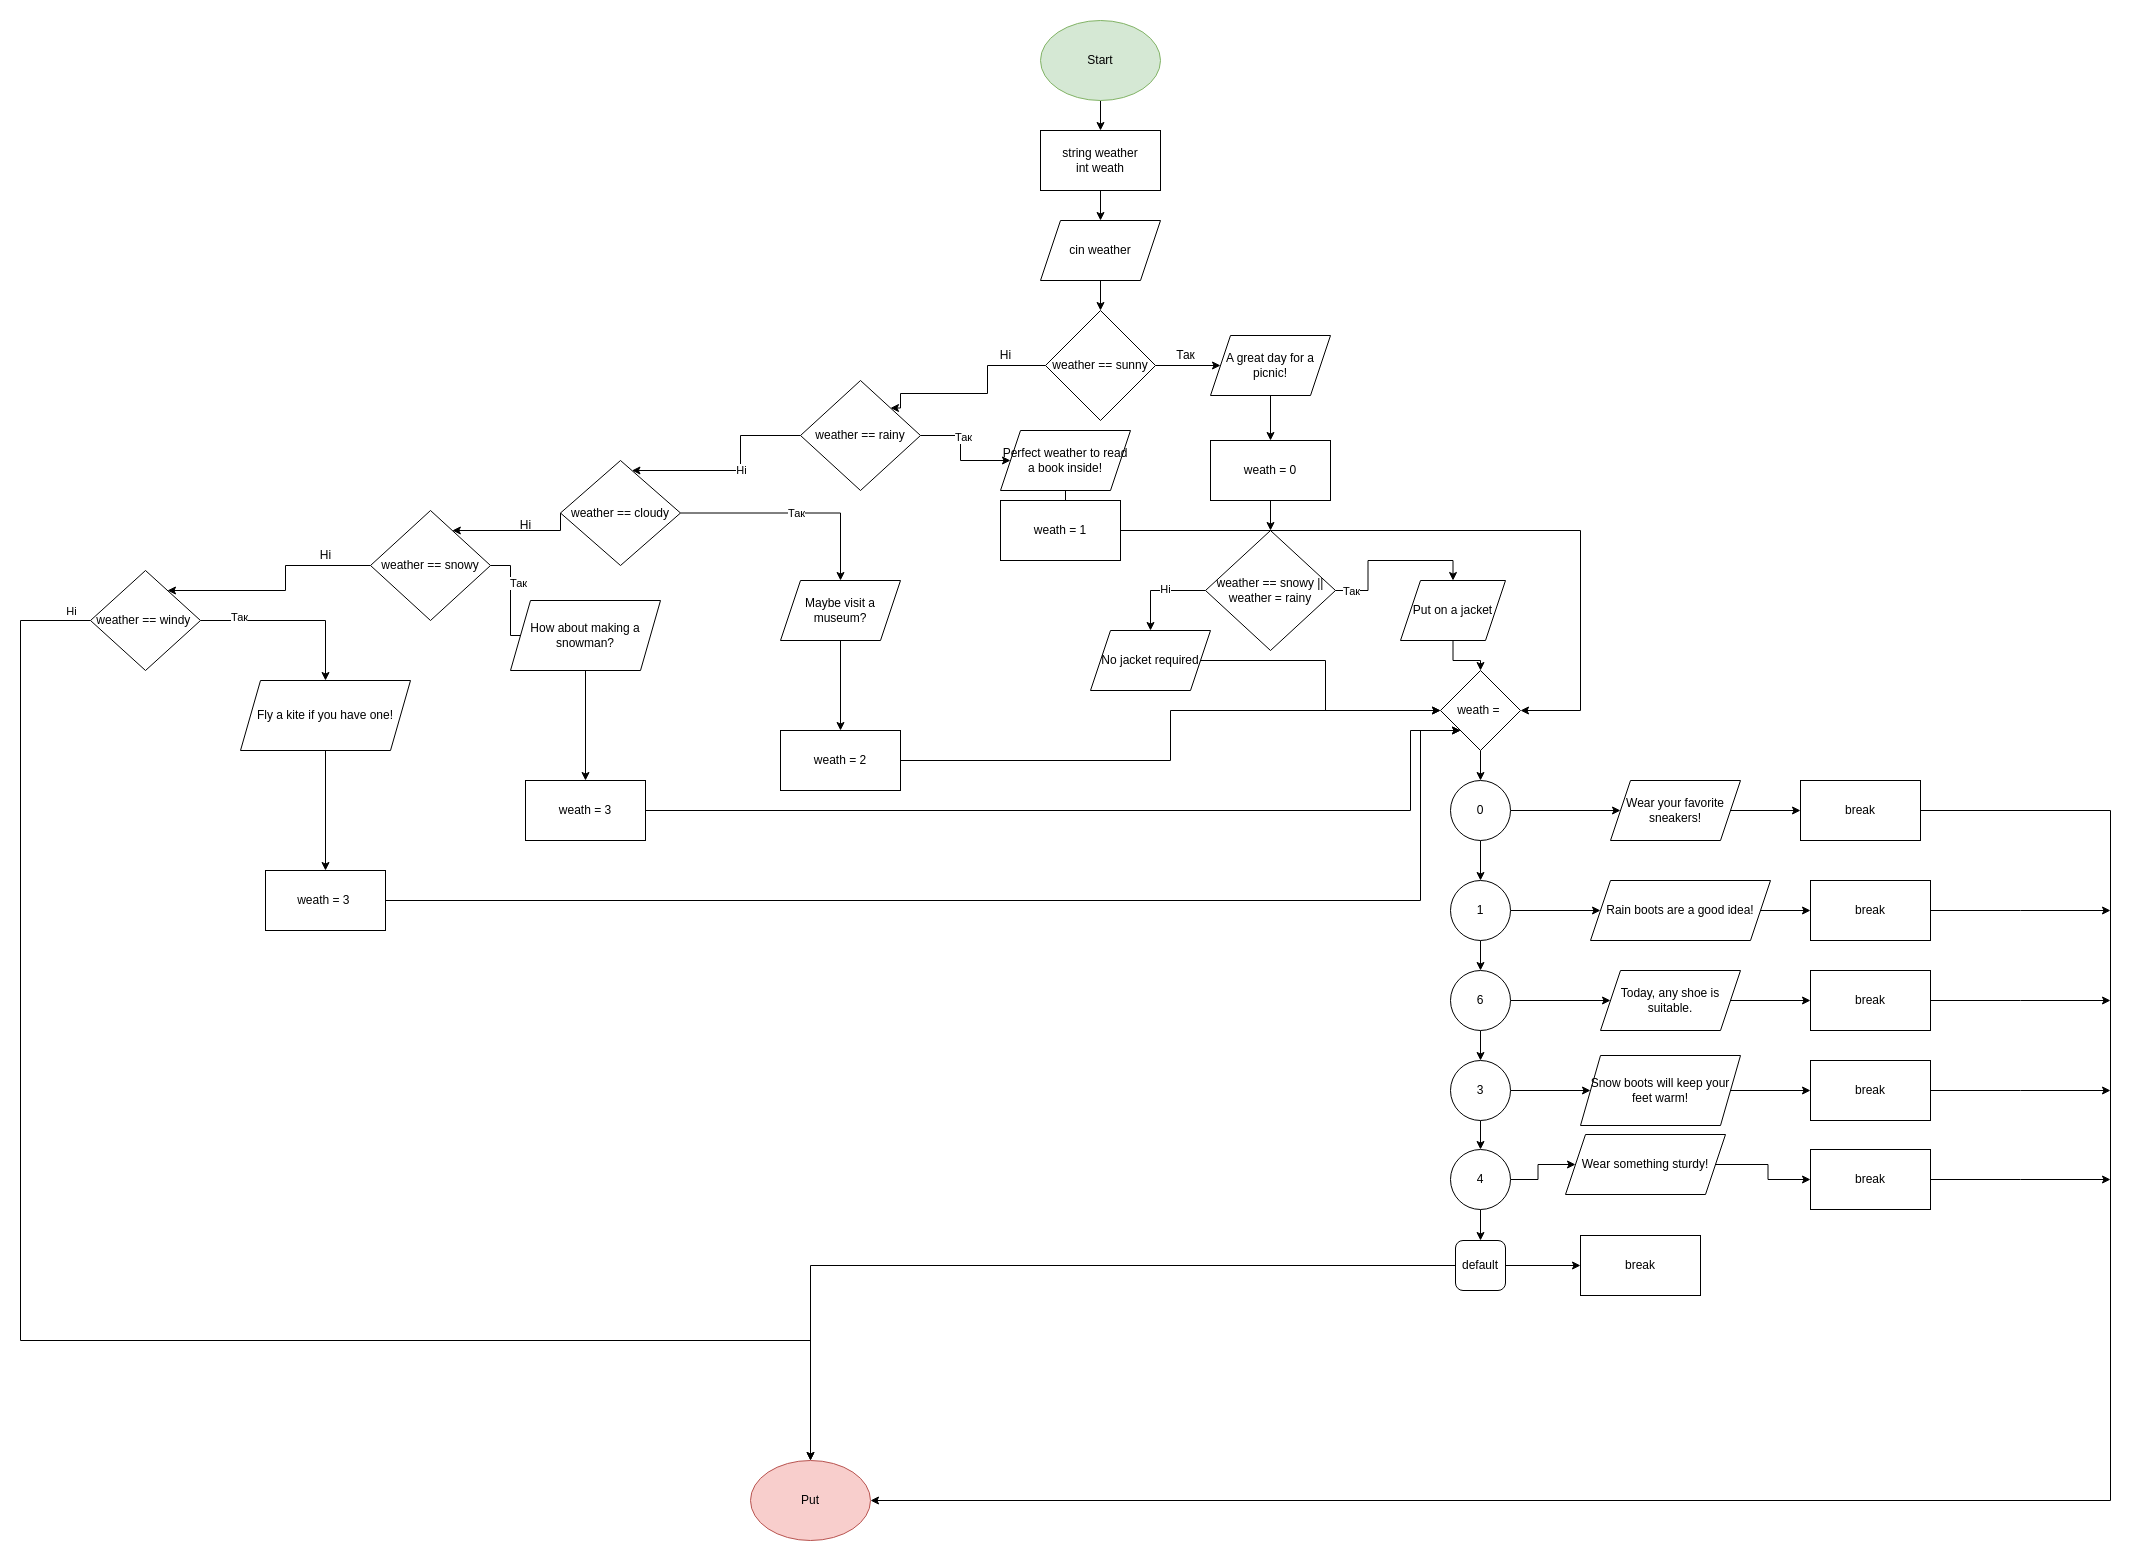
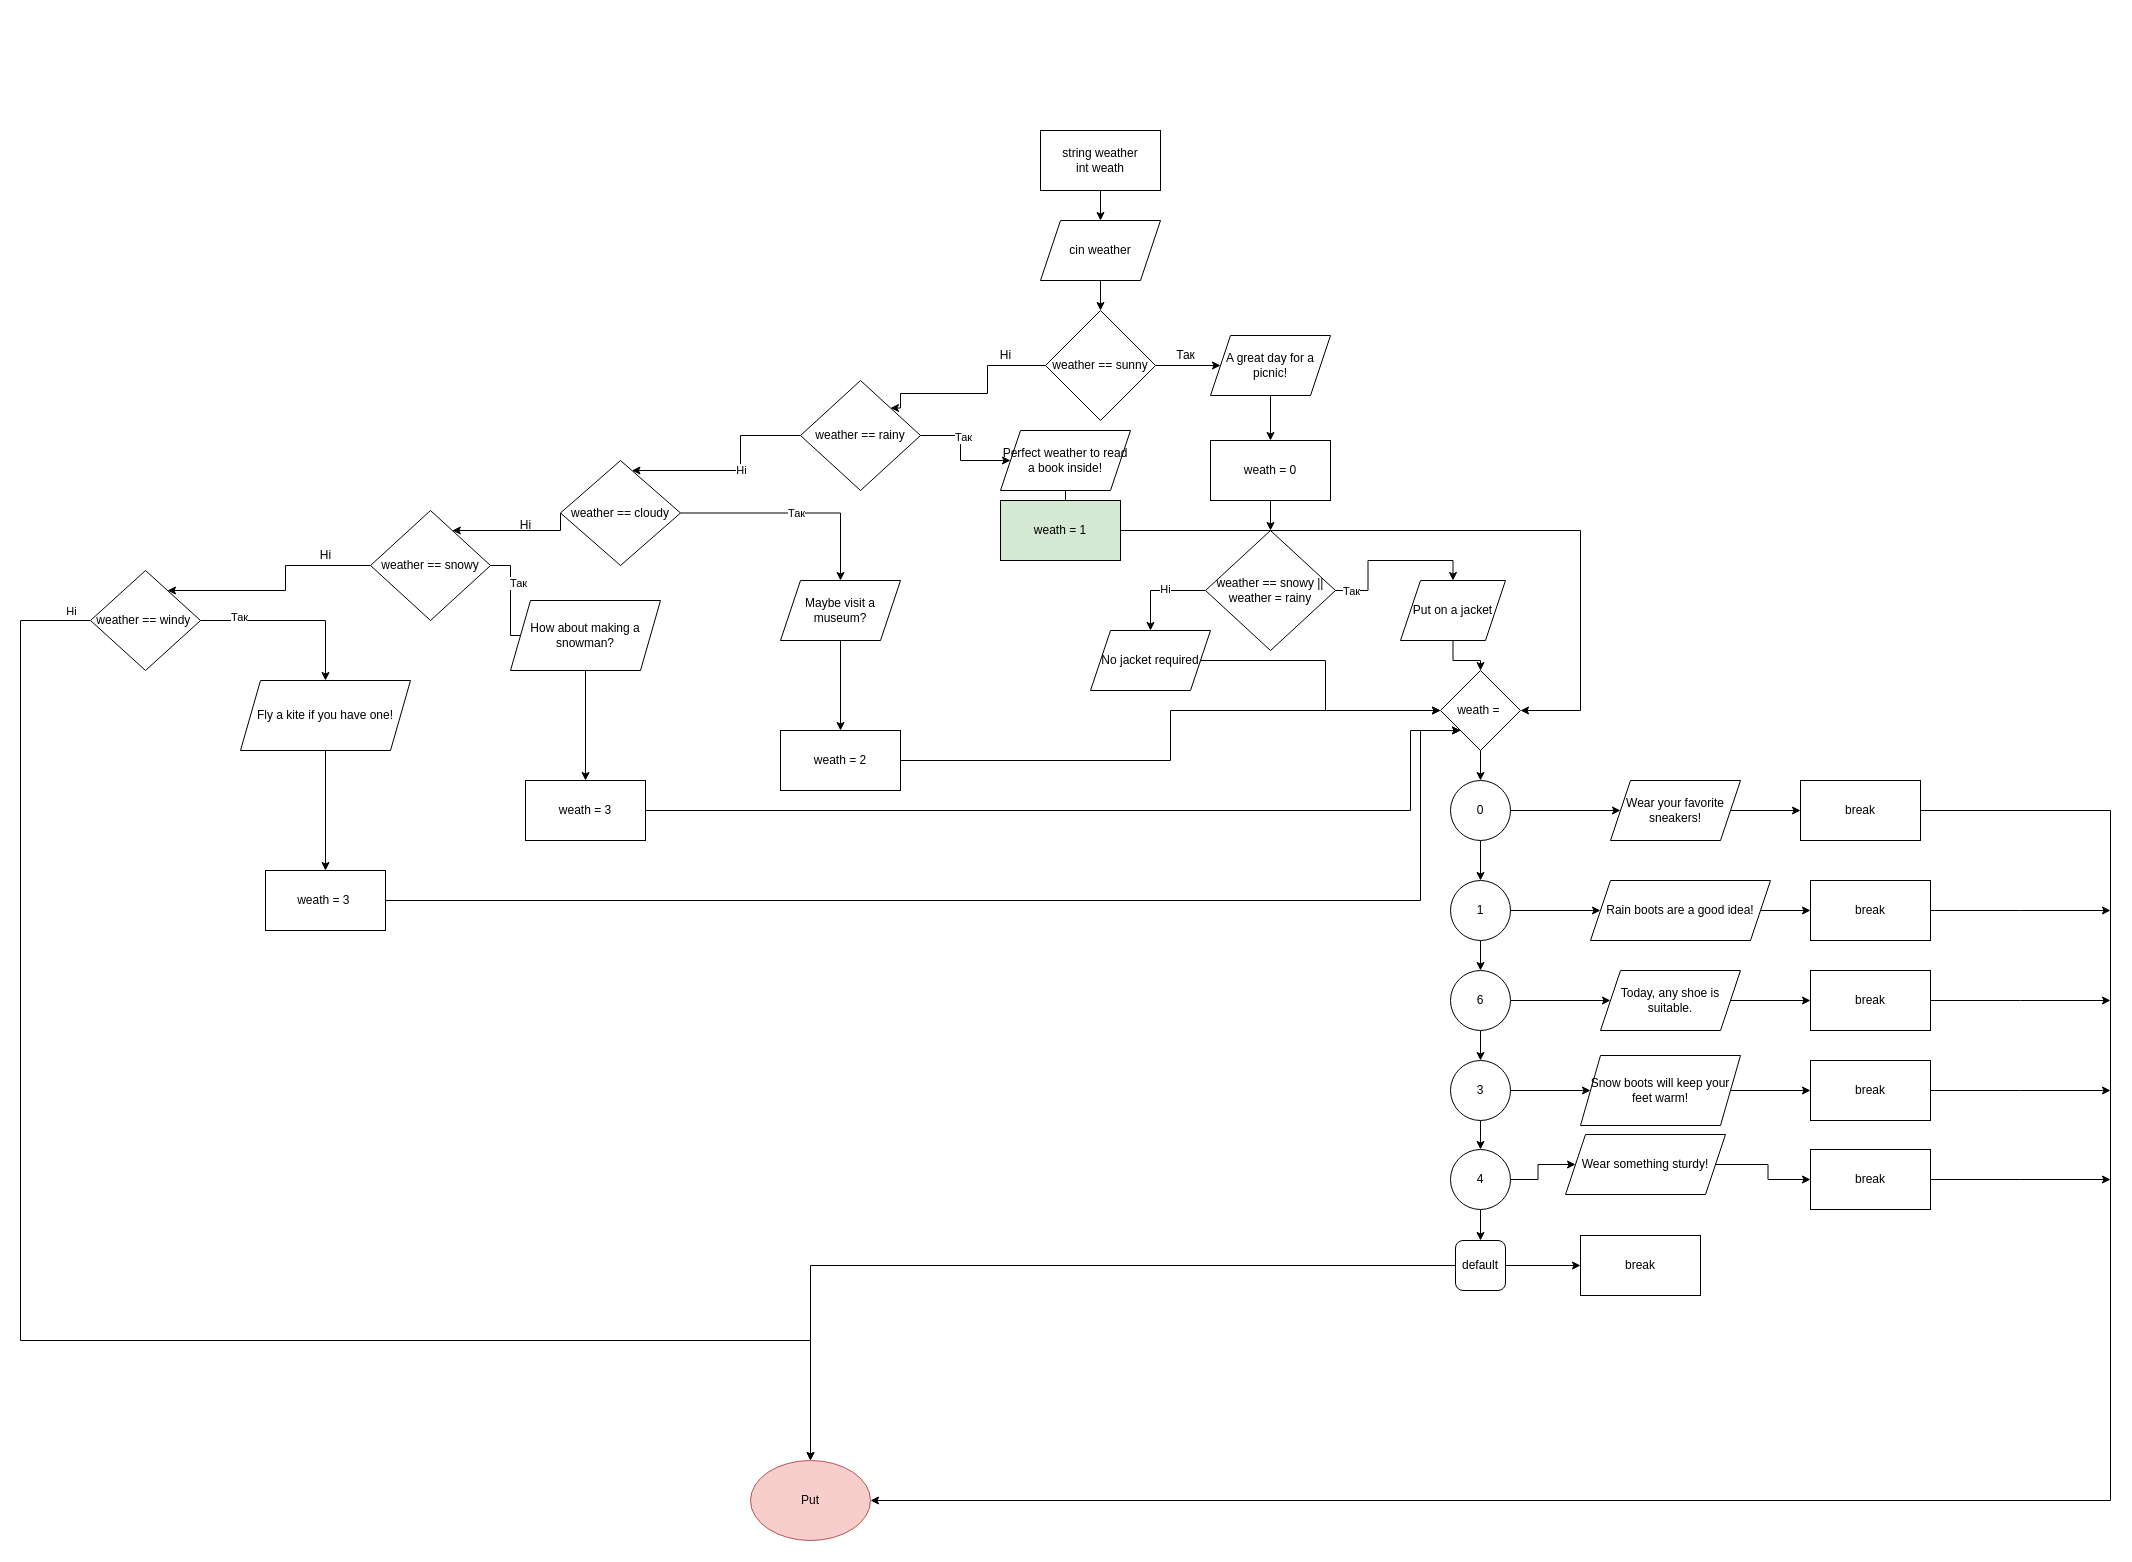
(1101, 61) -> none
(1101, 120) -> none
(1061, 531) -> (1061, 531)
